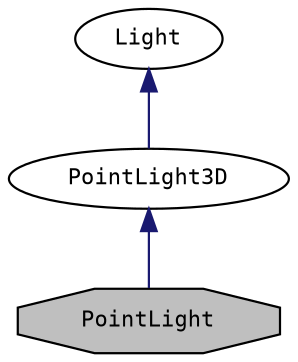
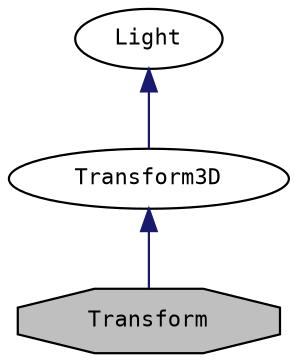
(149, 179) -> (149, 179)
(149, 321) -> (149, 321)
